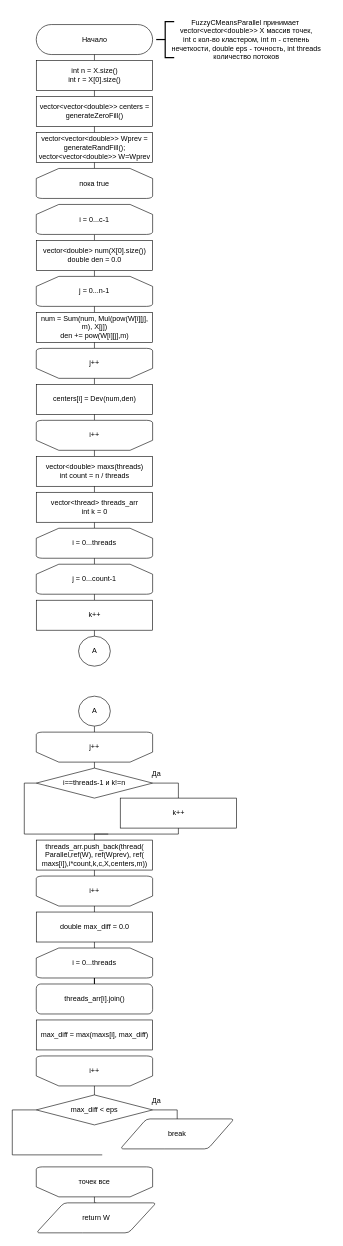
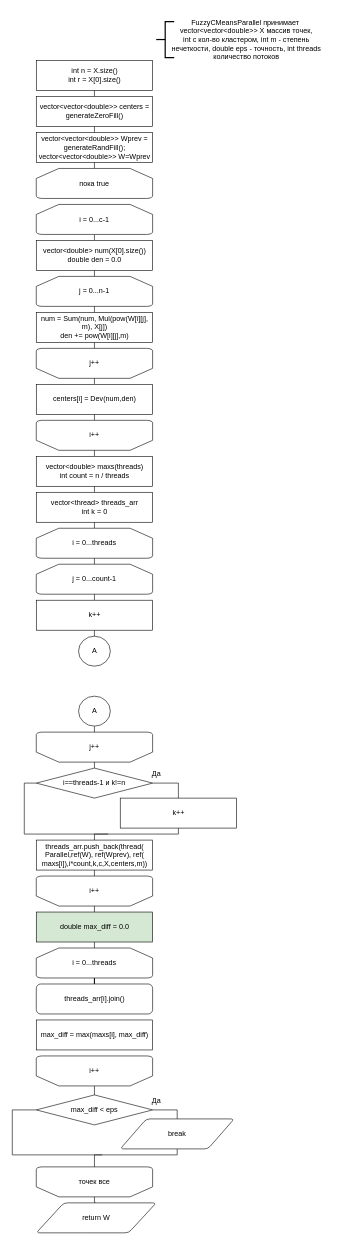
(95, 39) -> none
(95, 57) -> none
(95, 927) -> (95, 927)
none -> (143, 1155)
